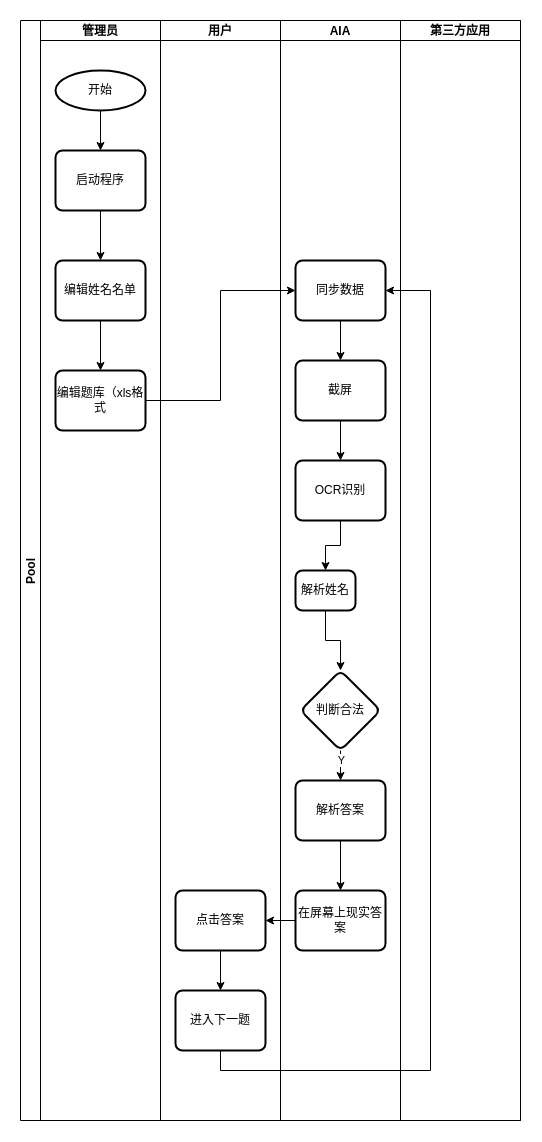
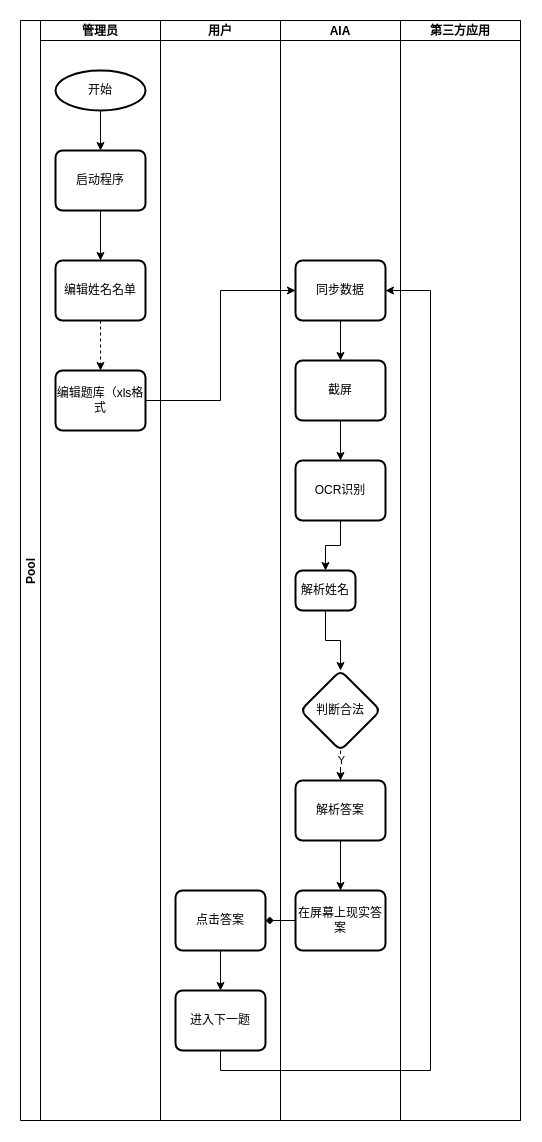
(101, 343) -> (101, 343)
(273, 921) -> (274, 921)
